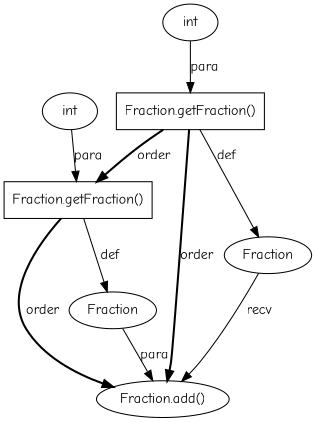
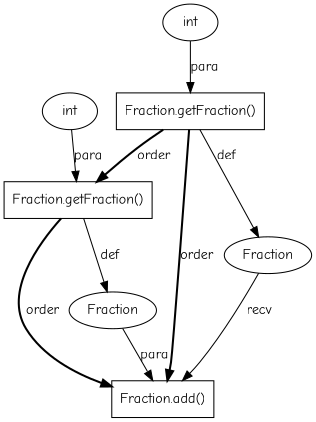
(163, 399) -> (163, 399)
